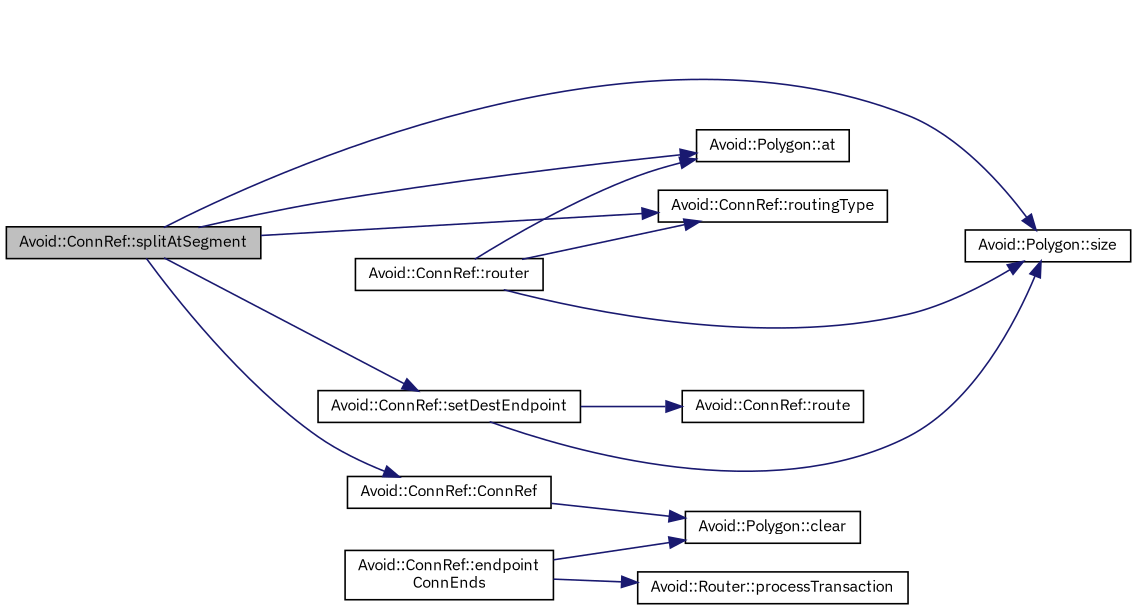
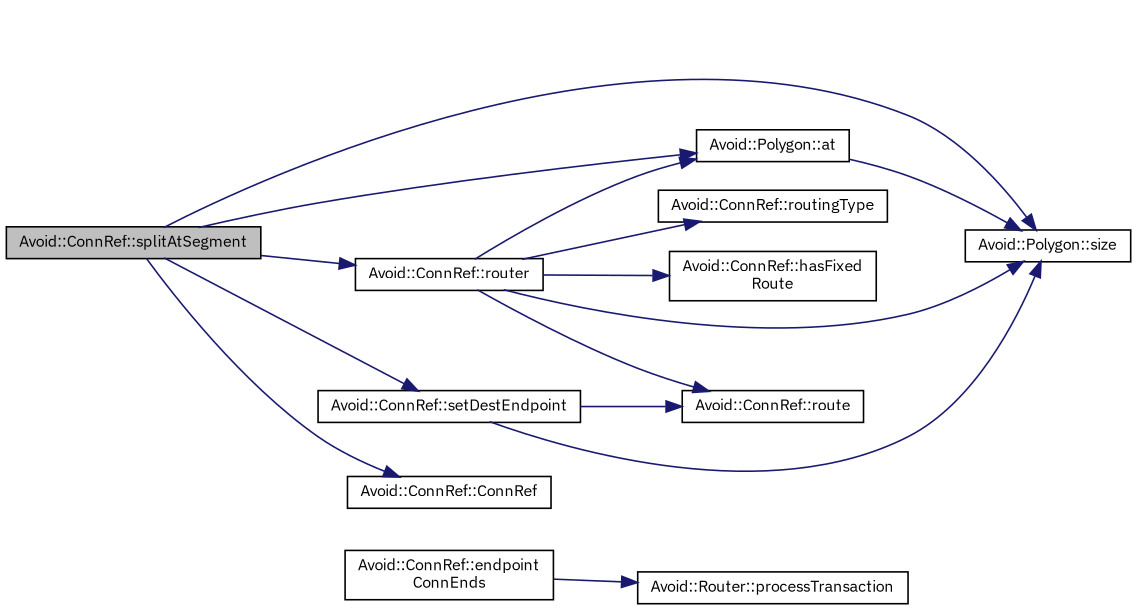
none -> (931, 185)
(451, 225) -> (300, 259)
none -> (773, 276)
none -> (583, 345)
(773, 527) -> none
